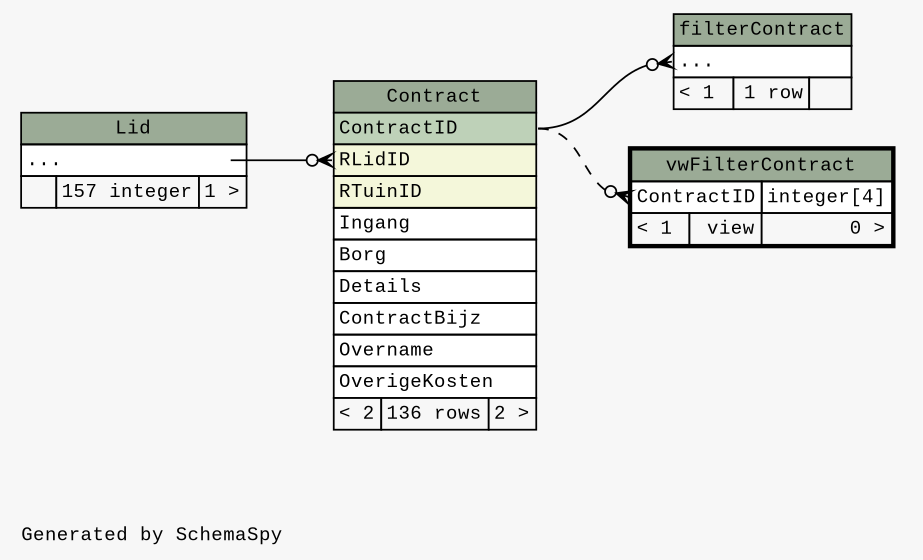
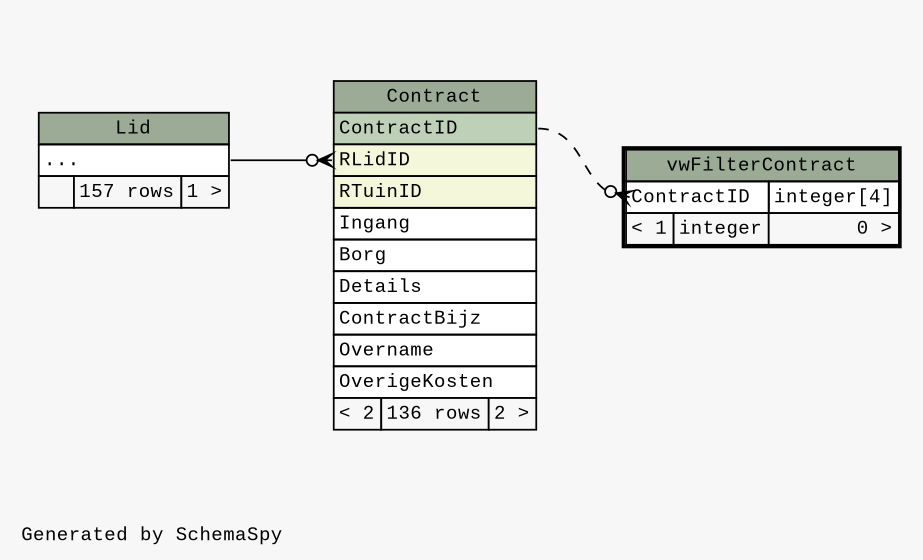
(762, 62) -> none
(128, 191) -> (128, 191)
(732, 228) -> (721, 228)
